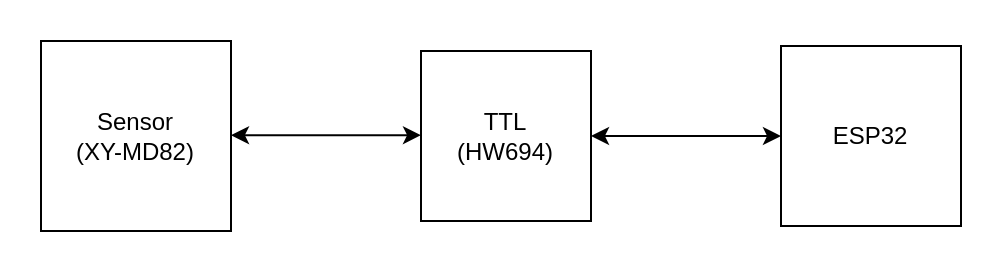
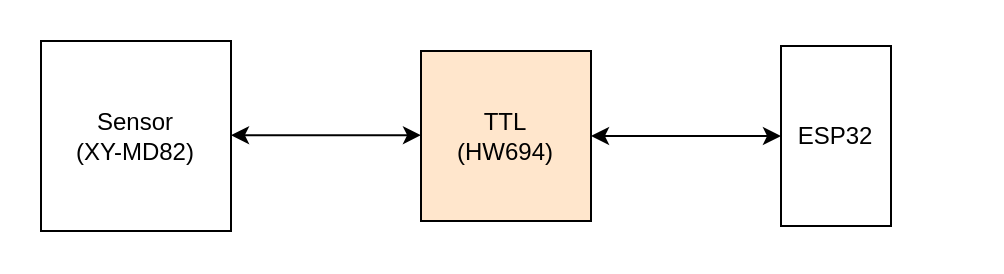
(506, 136) -> (506, 136)
(871, 136) -> (836, 136)
